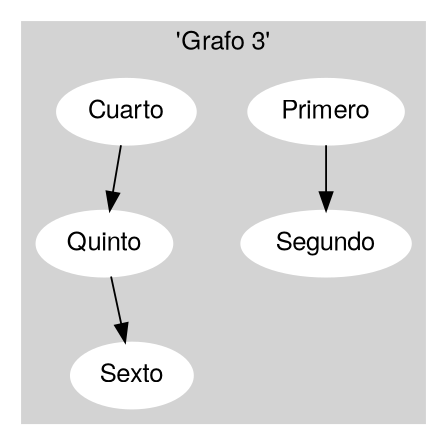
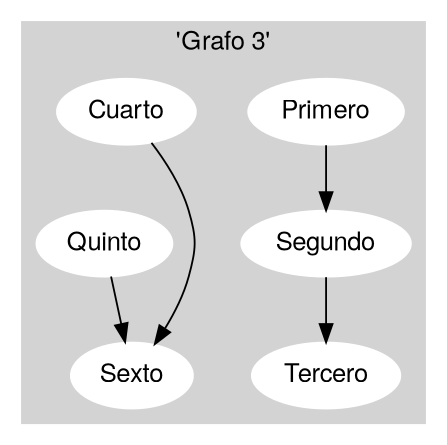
(117, 169) -> (194, 233)
none -> (326, 376)
